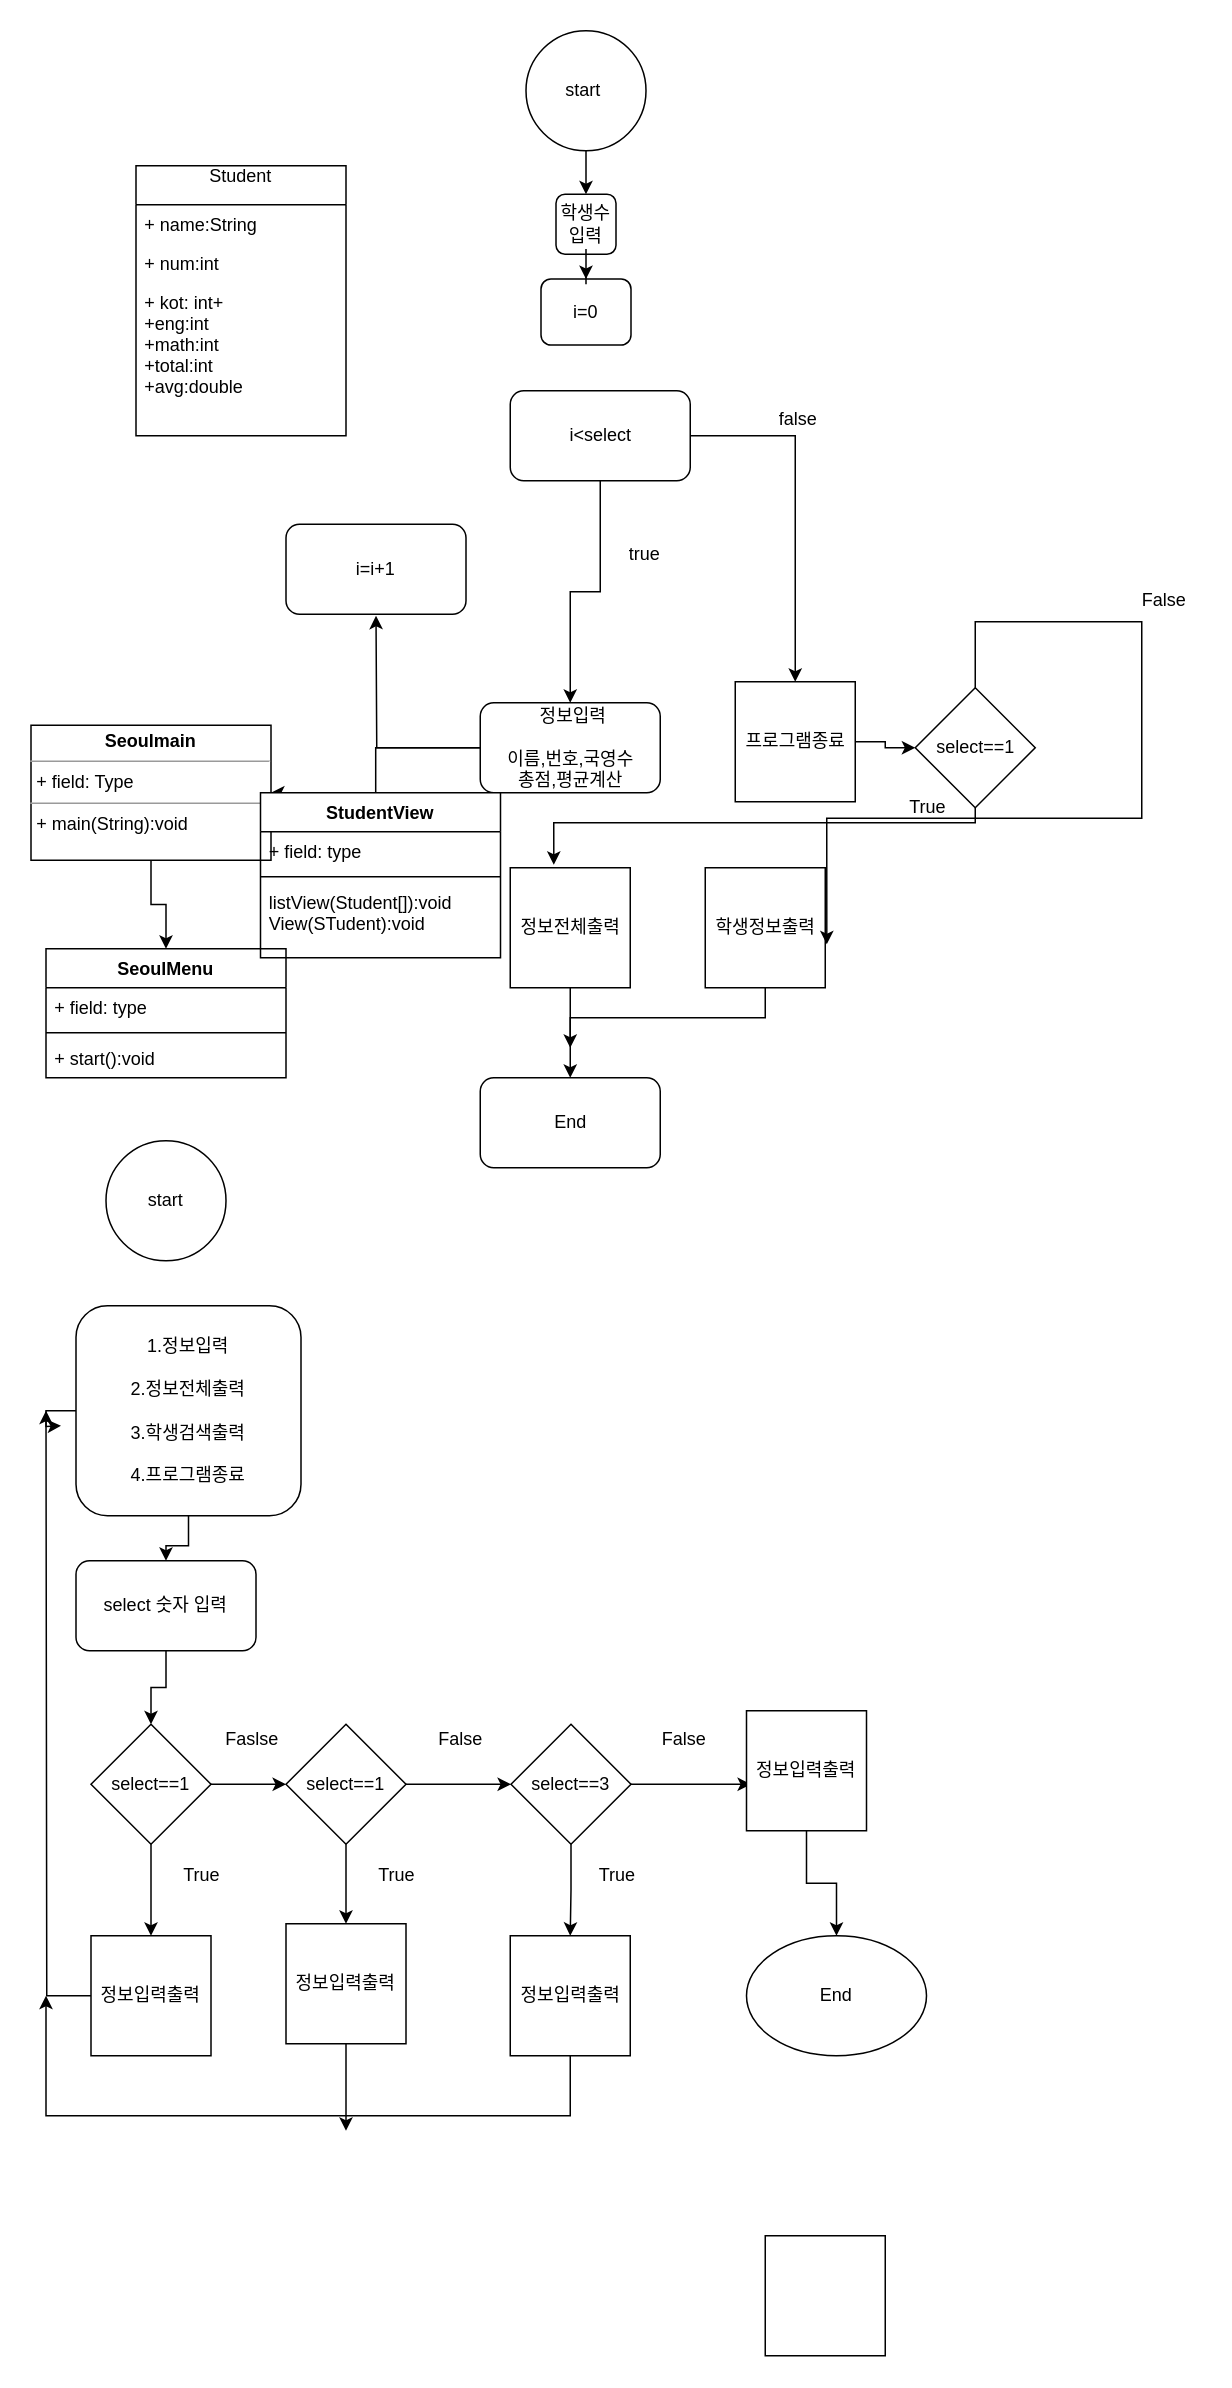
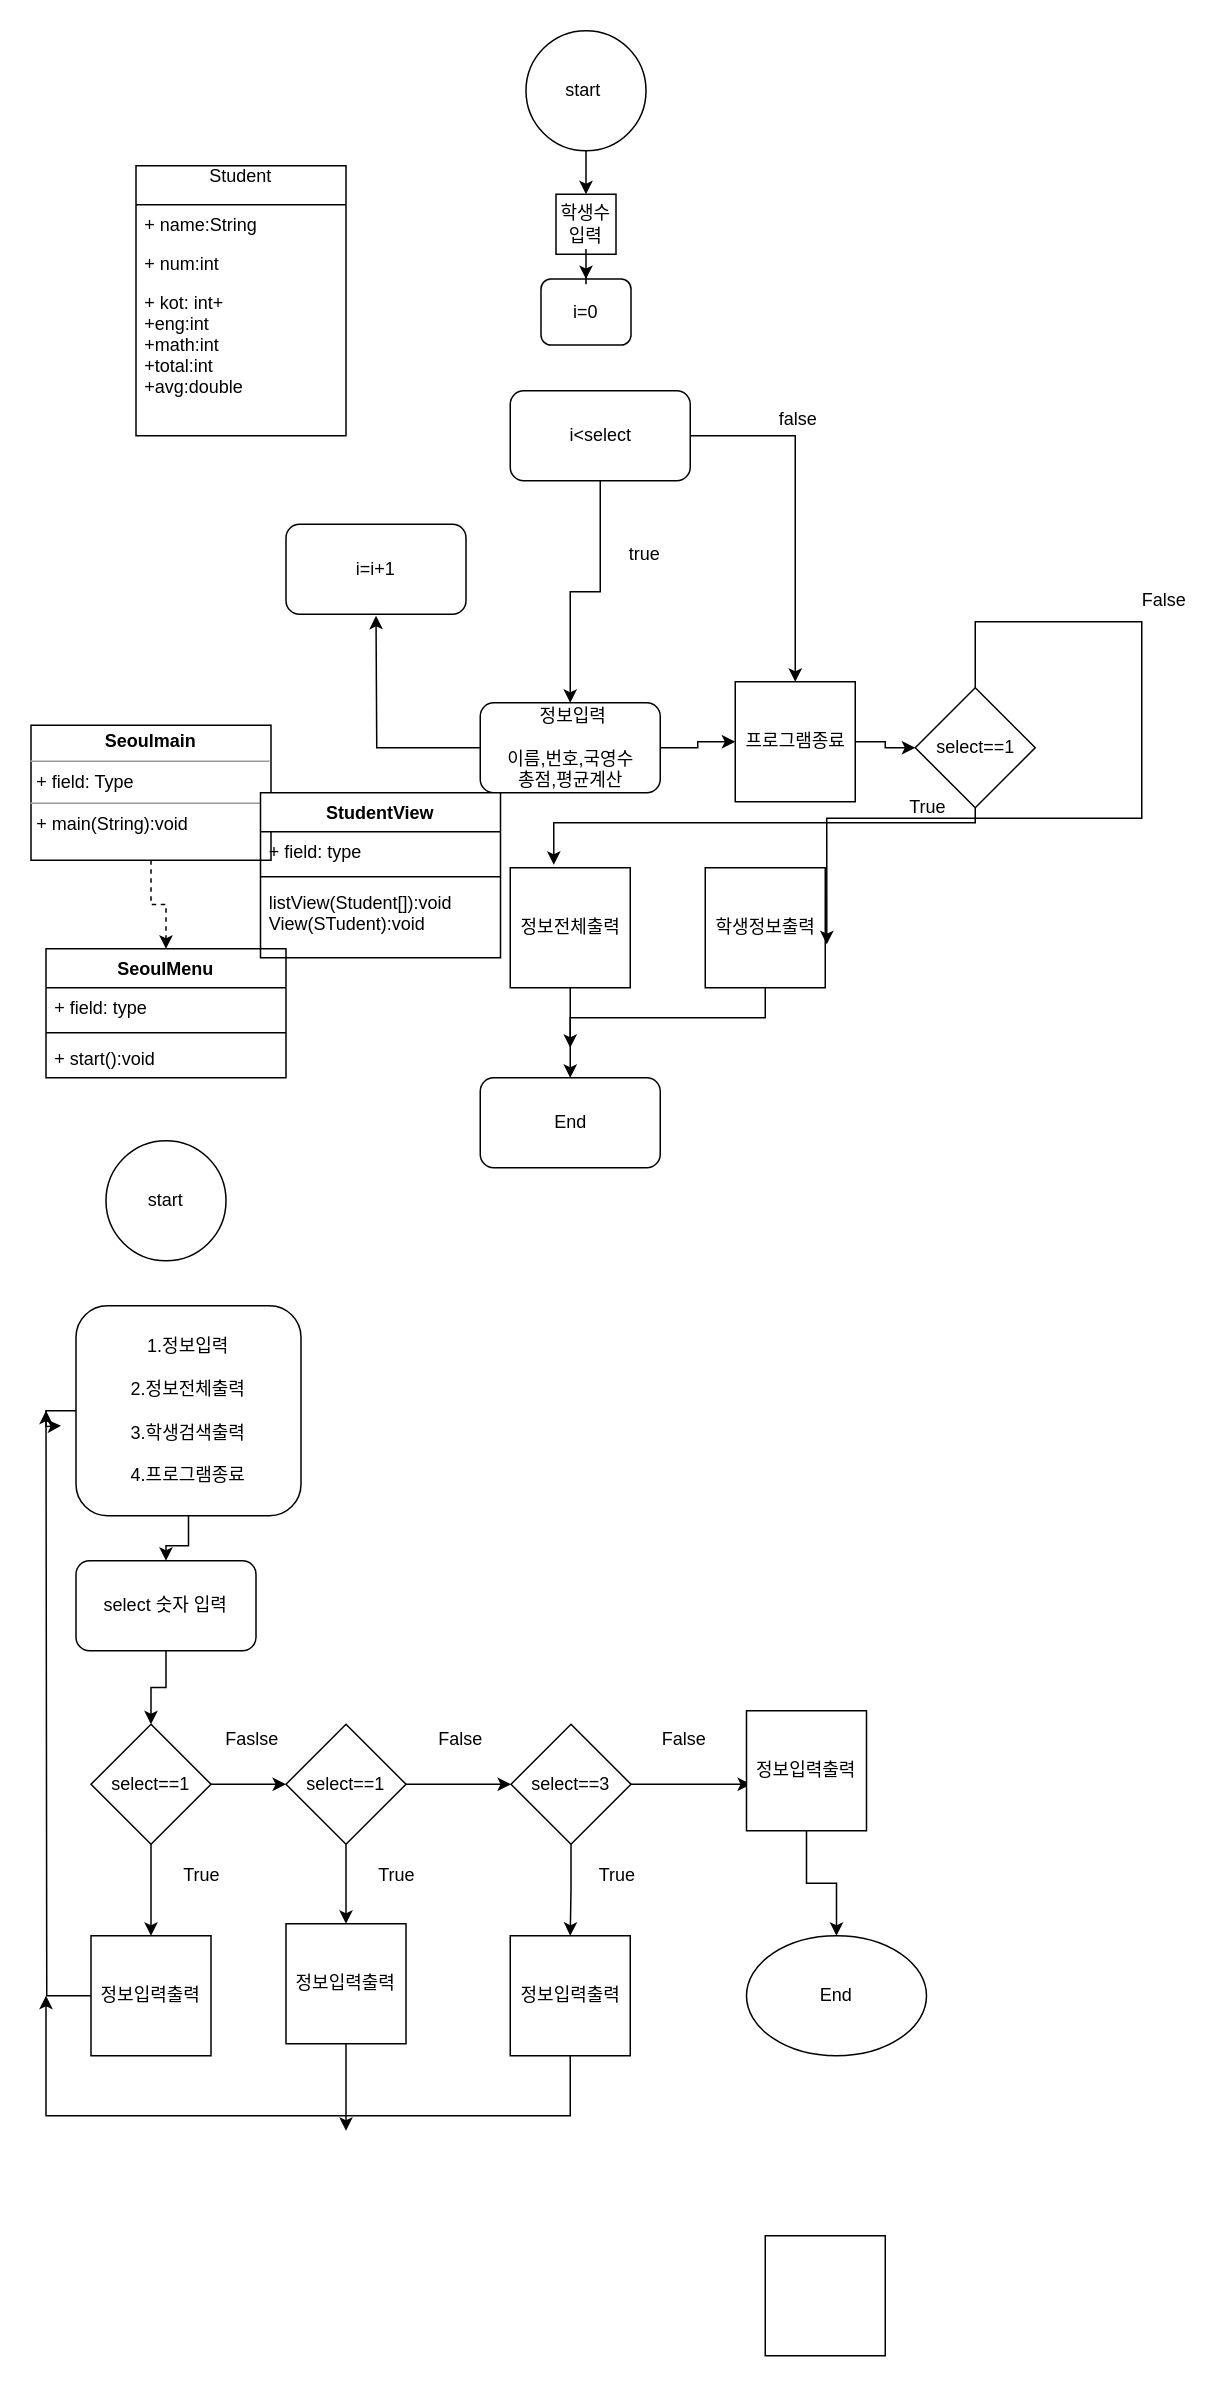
(586, 224) -> (586, 224)
(375, 771) -> (695, 748)
(153, 905) -> (153, 905)
